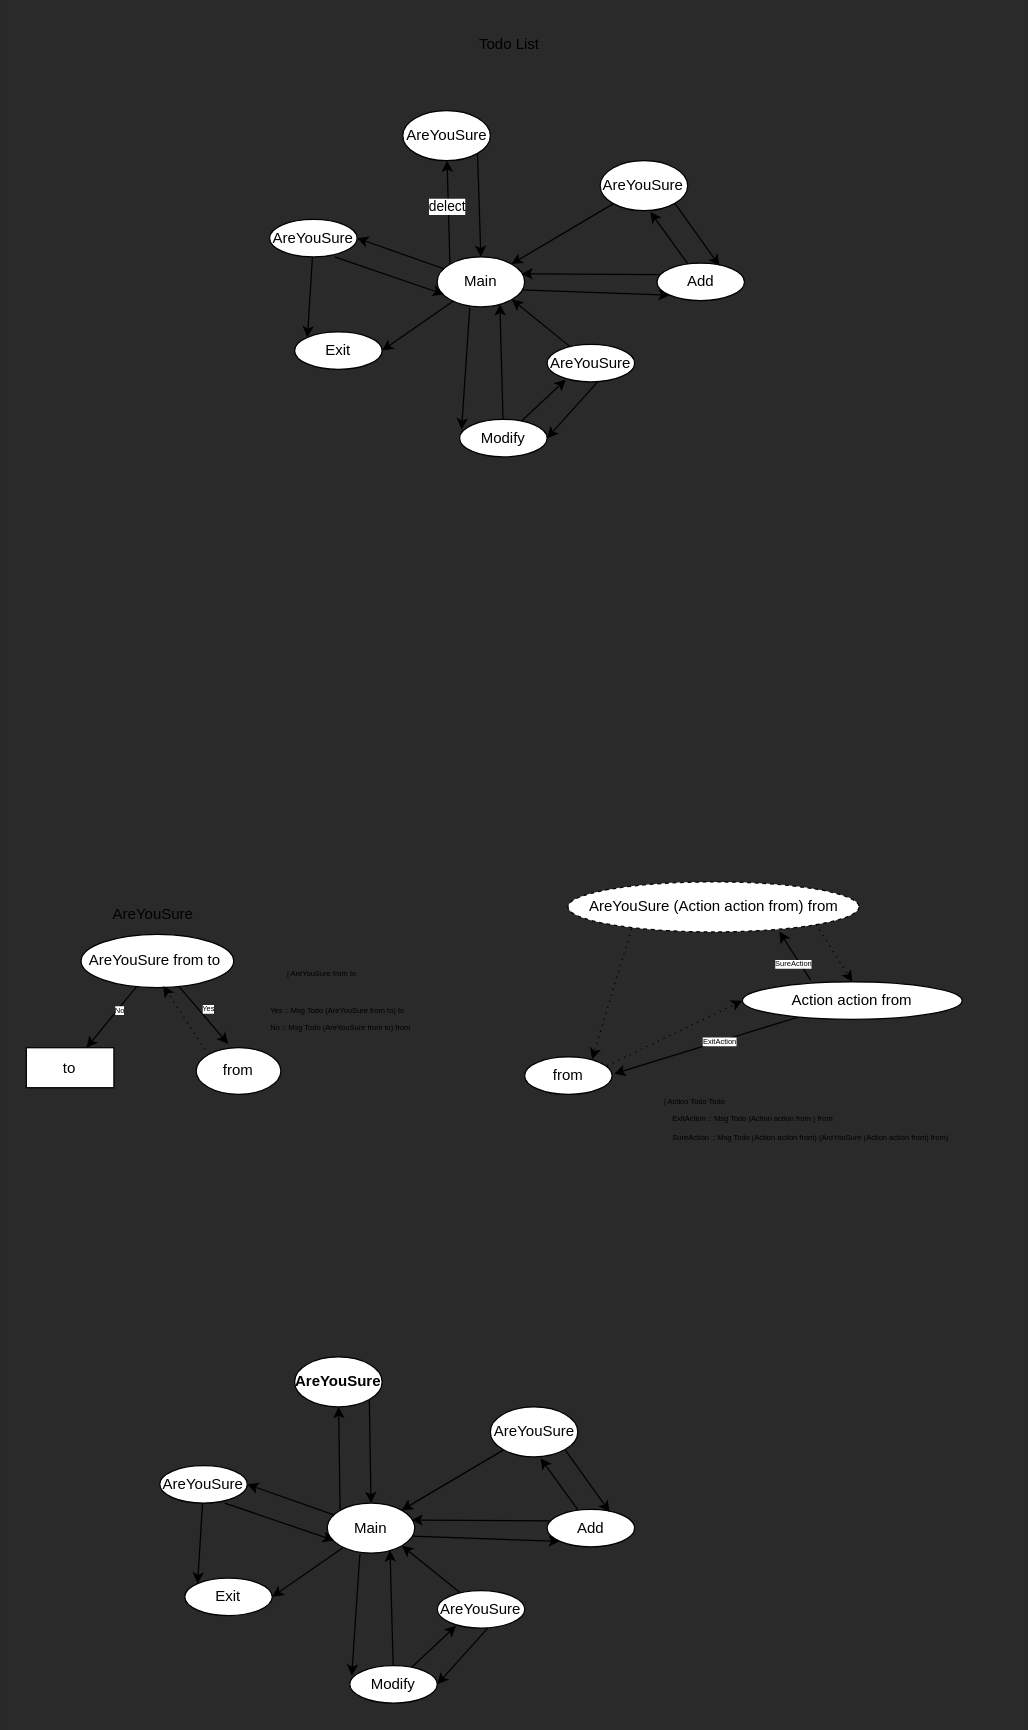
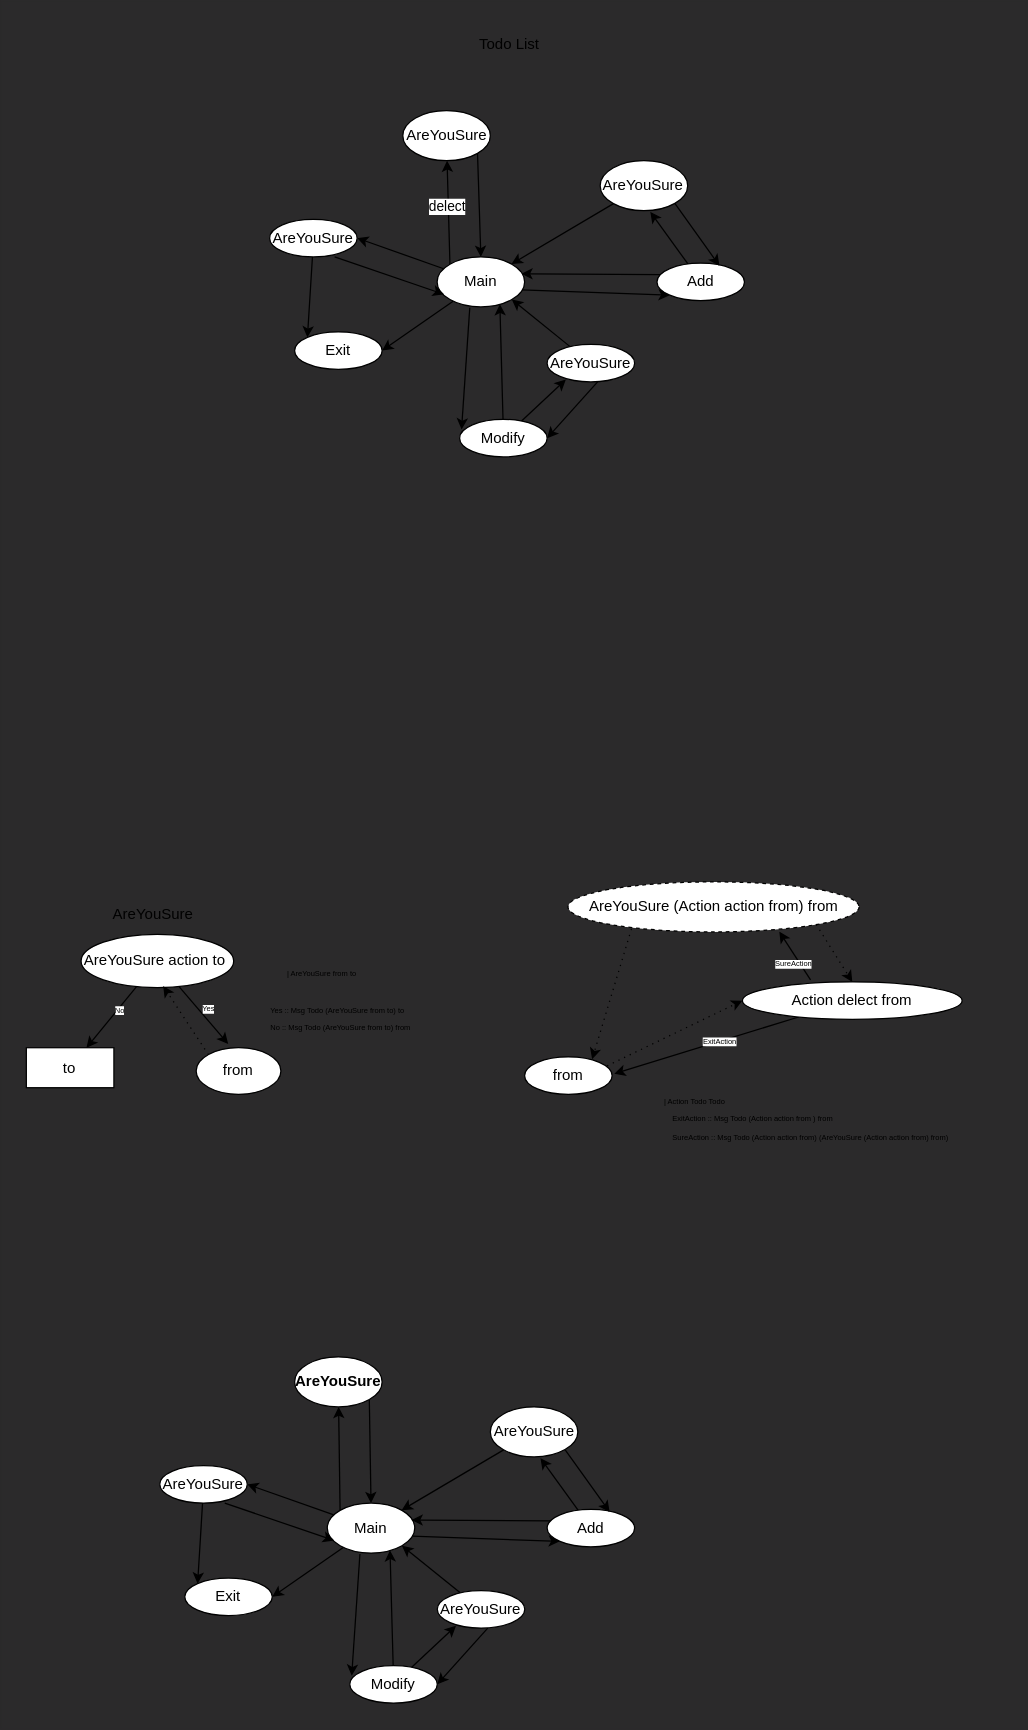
(157, 961) -> (157, 961)
(852, 1001) -> (852, 1001)
